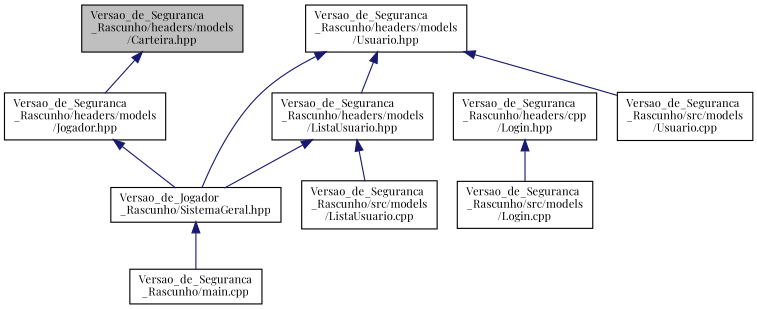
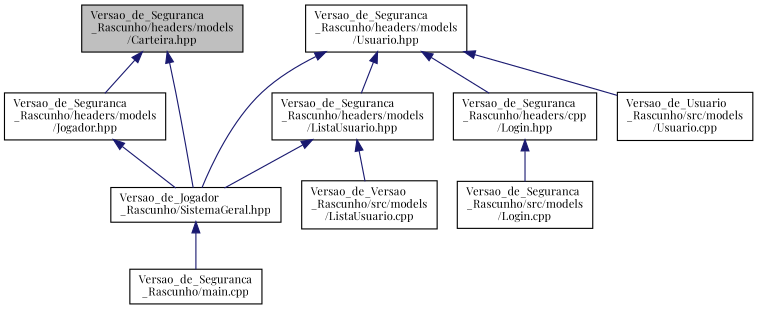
none -> (460, 75)
(685, 116) -> (685, 116)
none -> (182, 125)
(369, 205) -> (369, 205)
